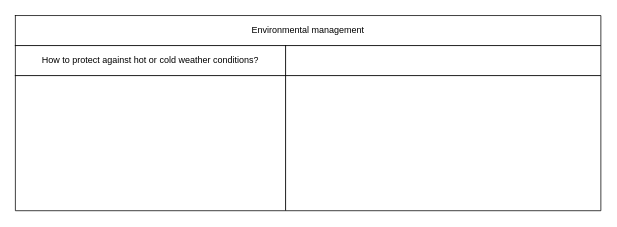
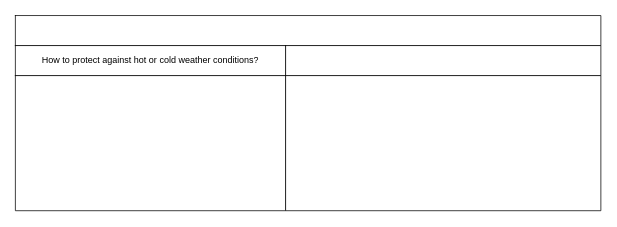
(308, 30) -> none
